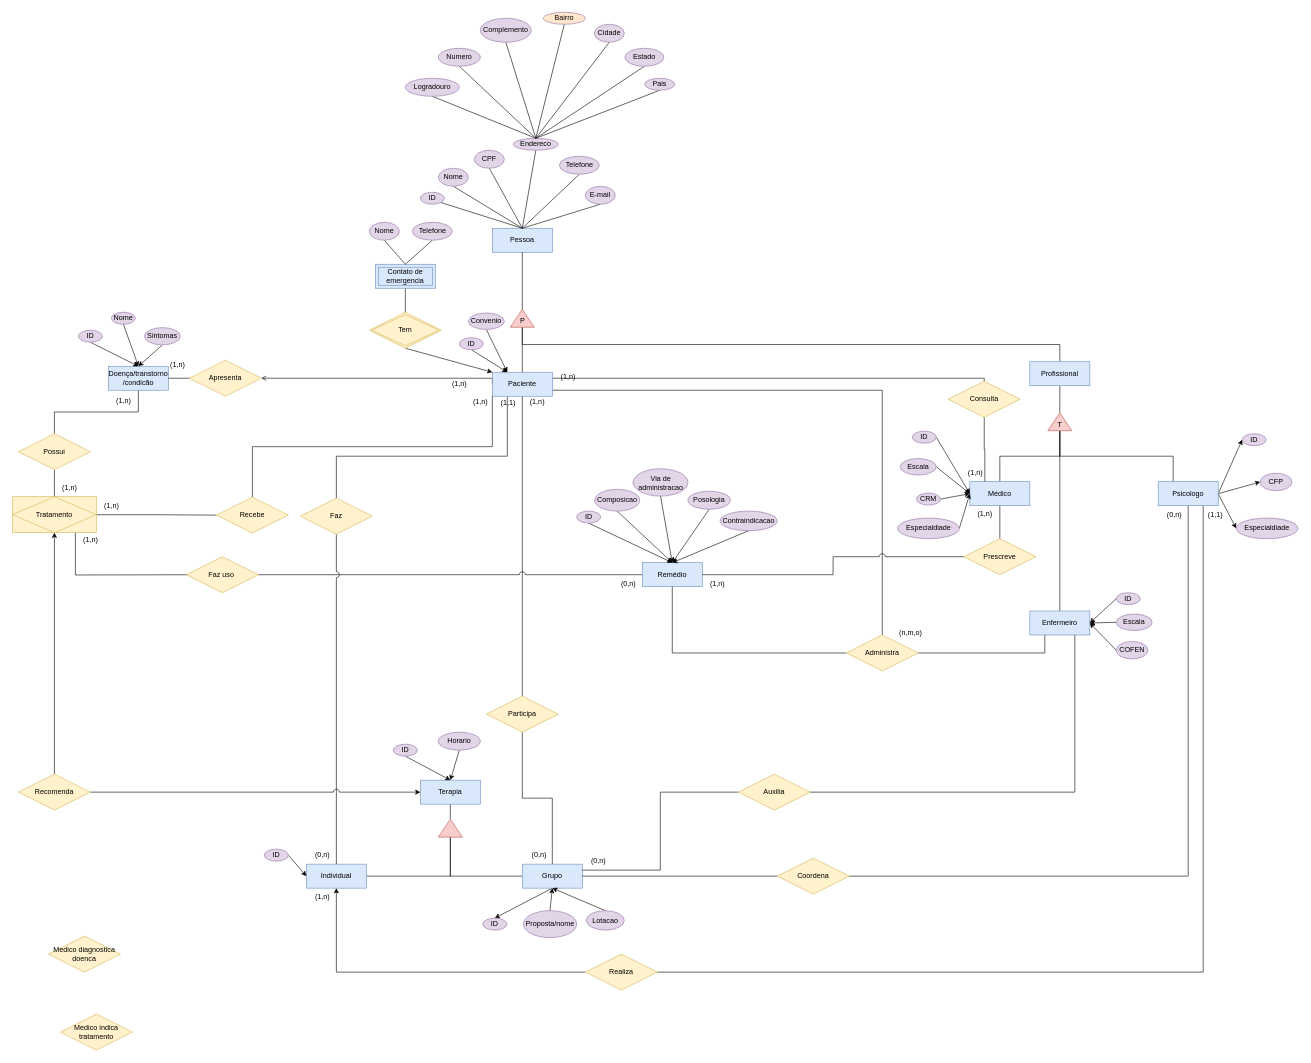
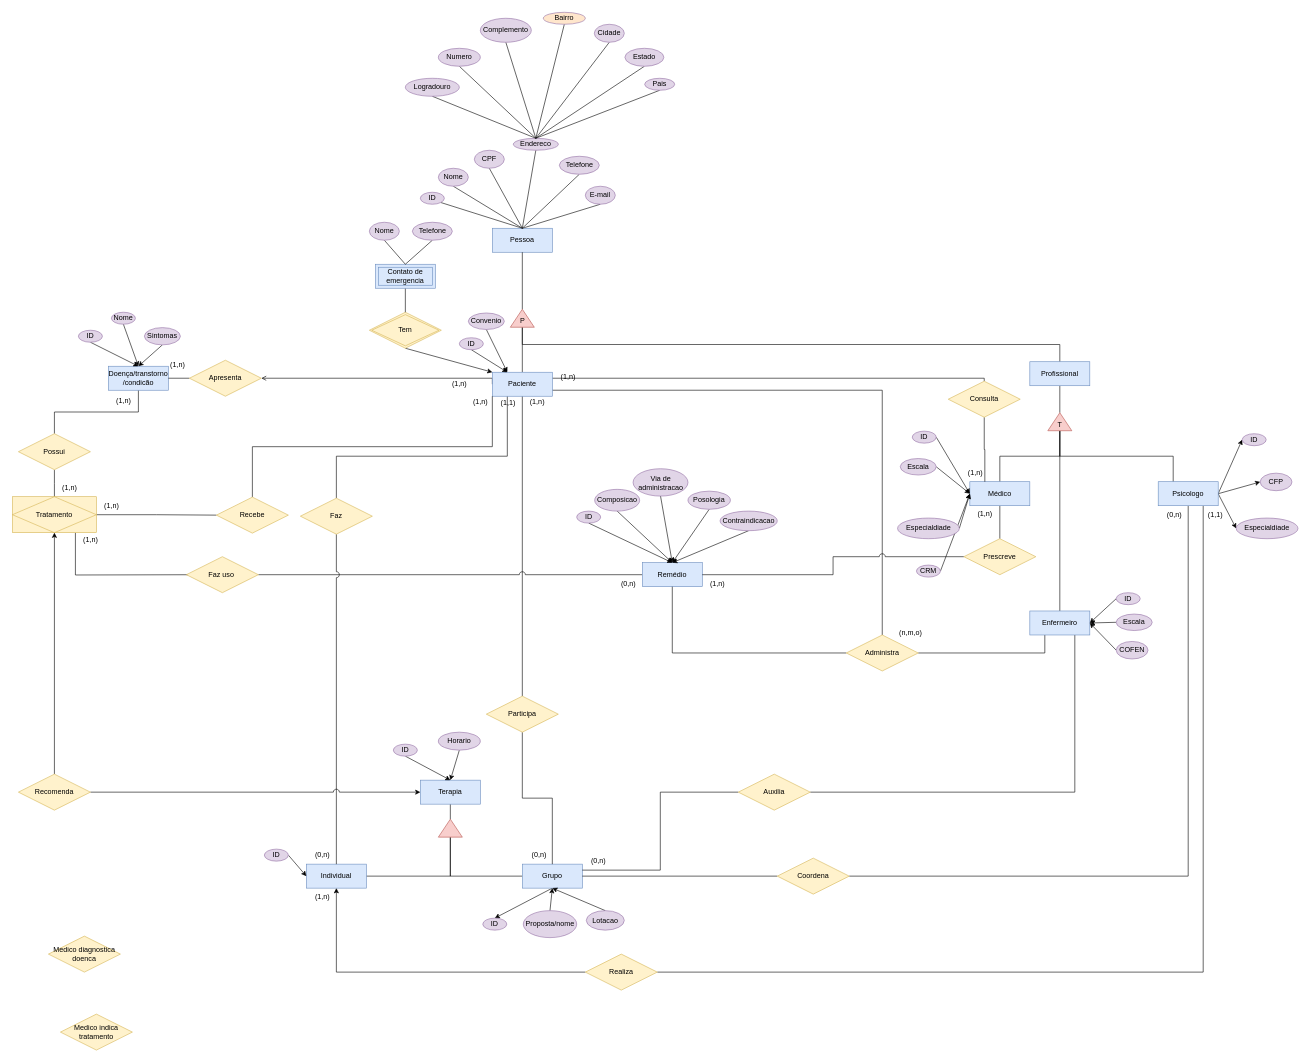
(929, 499) -> (929, 571)
